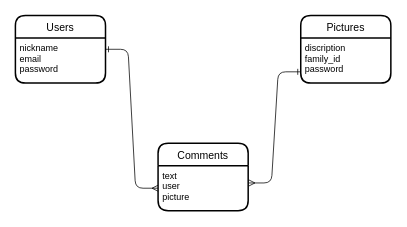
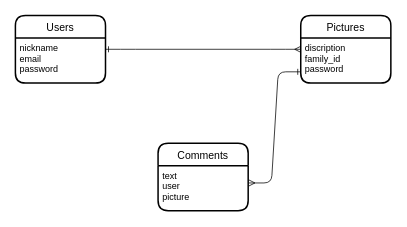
(132, 125) -> (209, 49)
